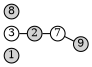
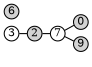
(12, 12) -> (12, 12)
none -> (81, 22)
(12, 56) -> none
